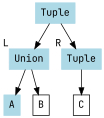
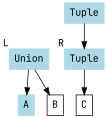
(44, 33) -> none
